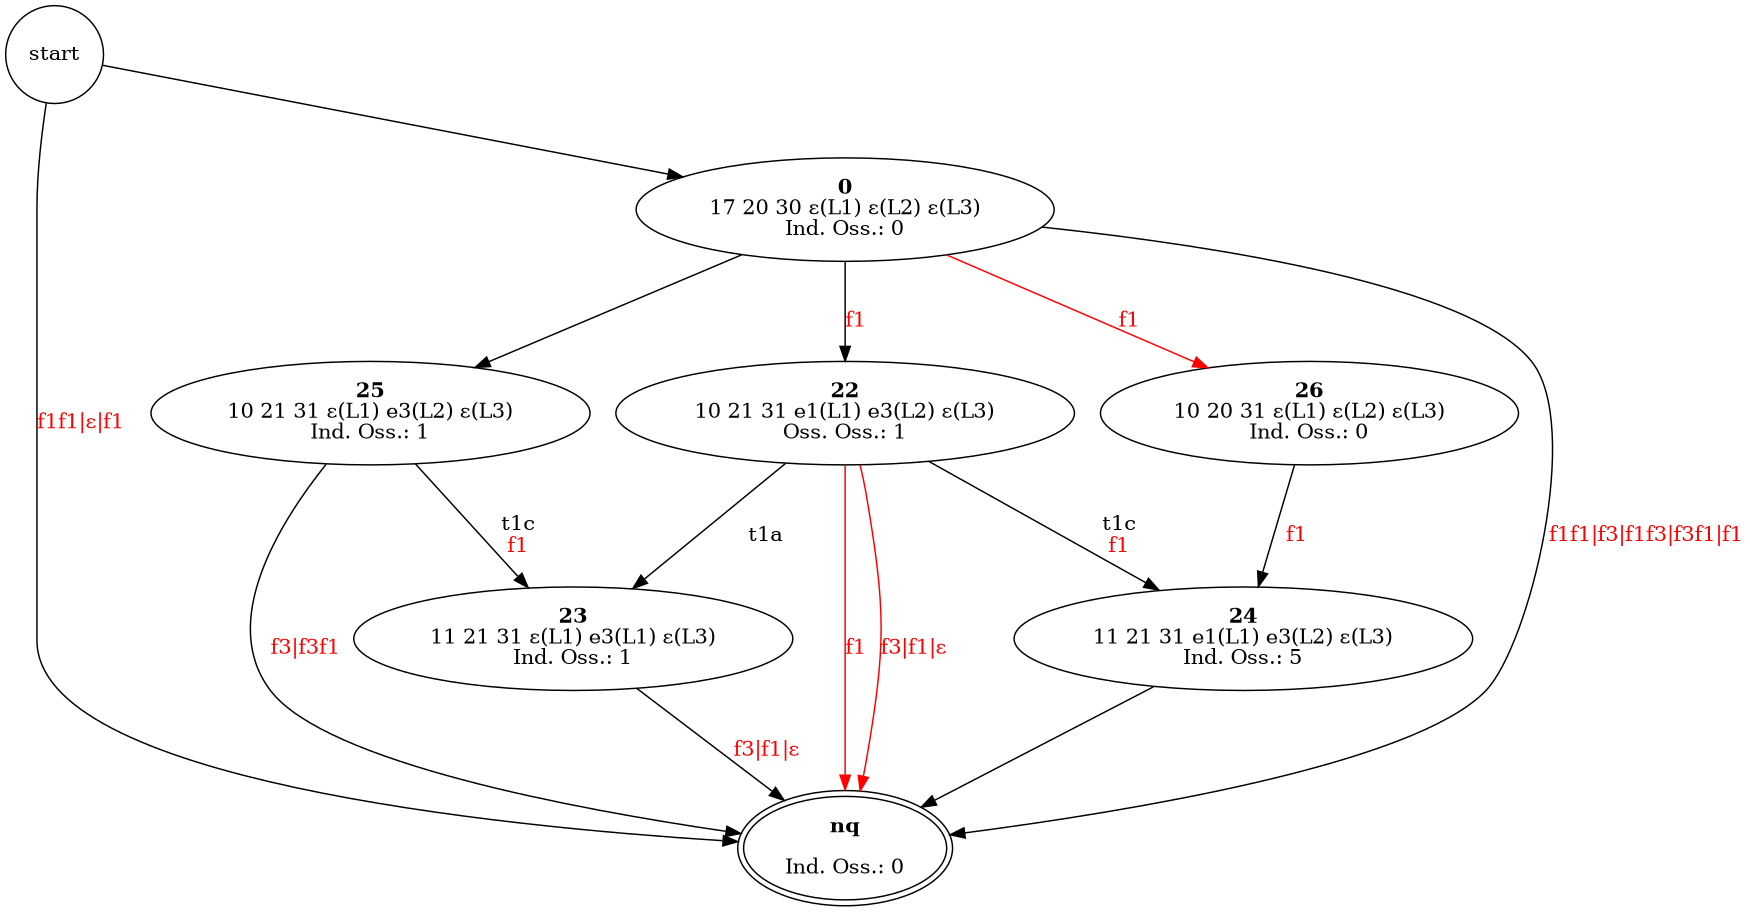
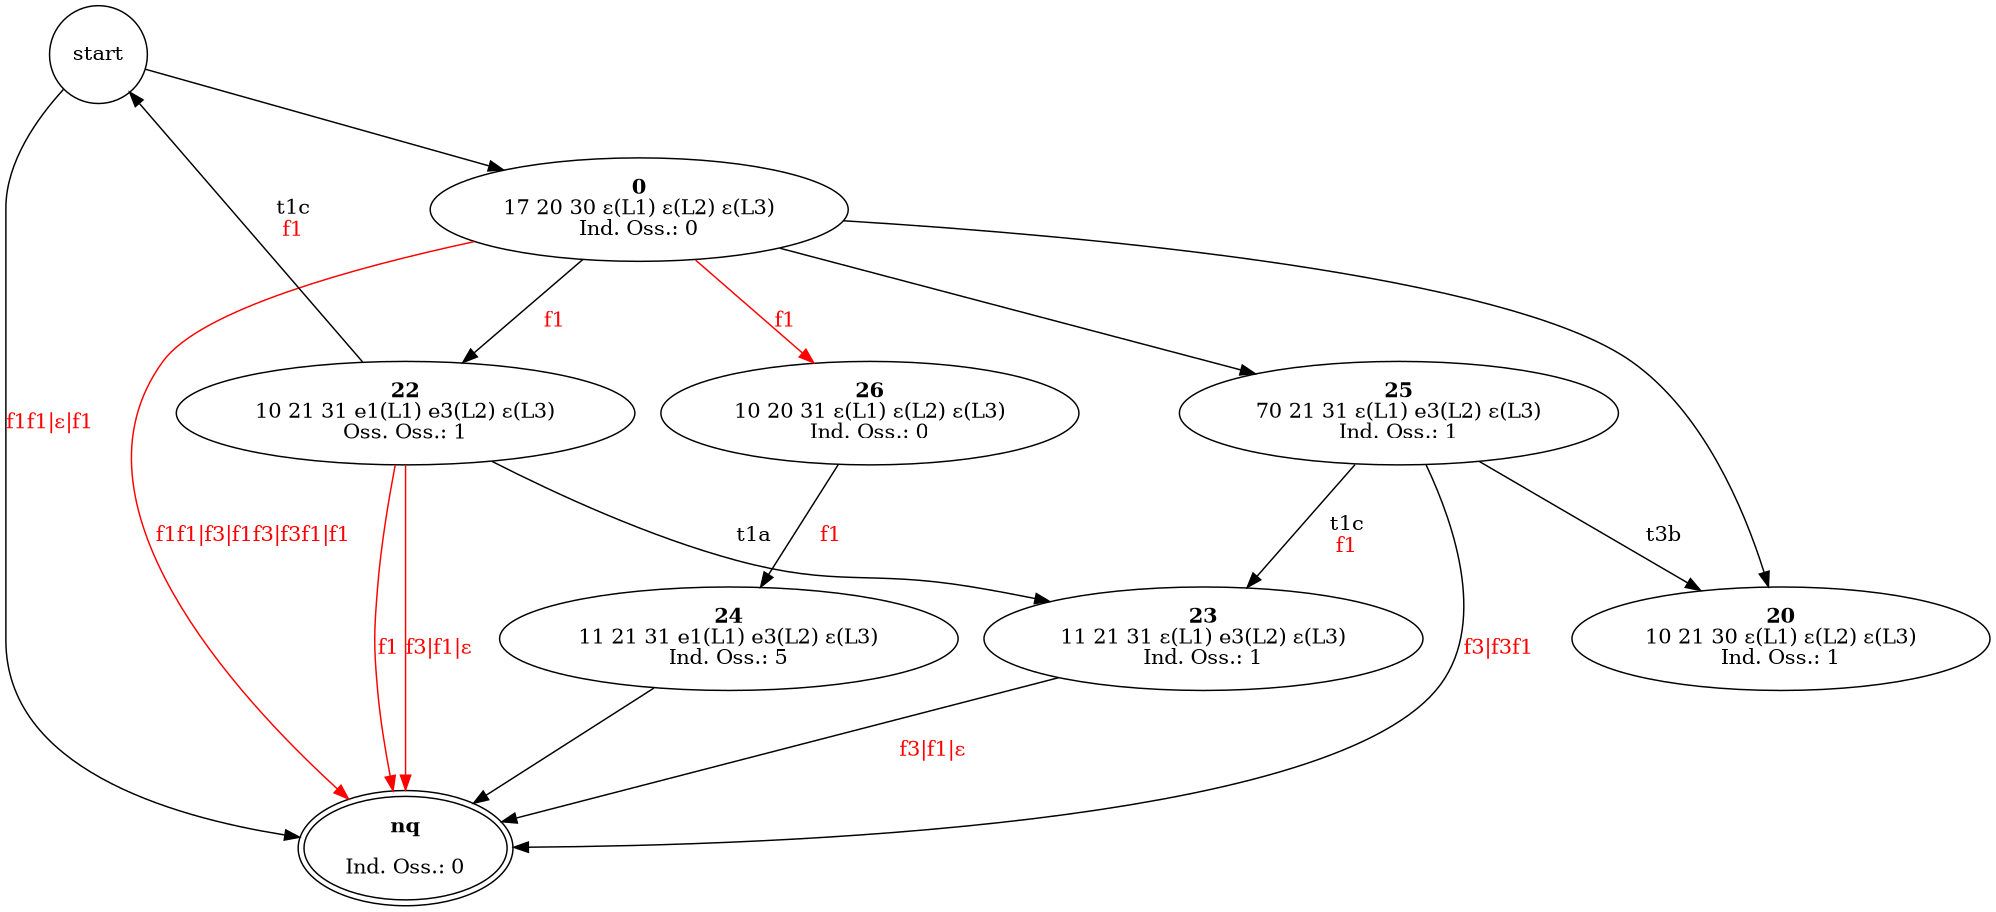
(371, 412) -> (1399, 412)
(1037, 522) -> (251, 233)
(1542, 545) -> (135, 437)
(573, 637) -> (1203, 637)
none -> (1781, 639)
